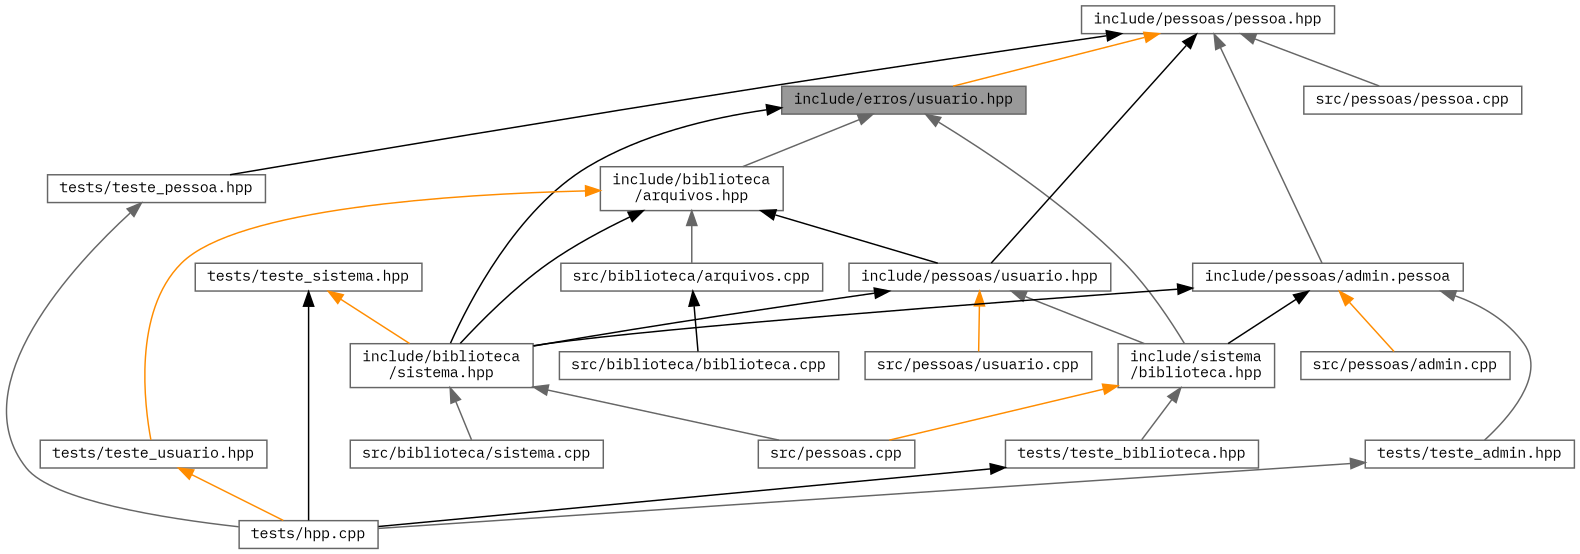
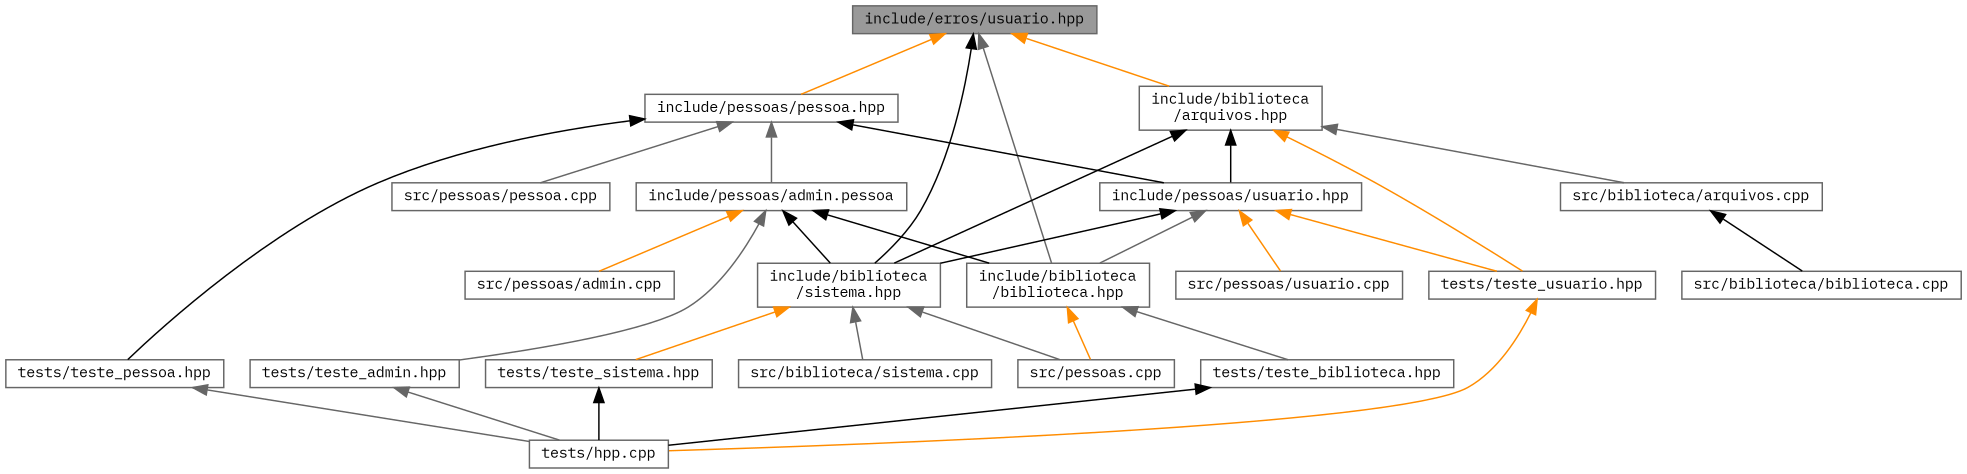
(1049, 62) -> (866, 67)
(801, 143) -> (1098, 62)
none -> (1394, 243)
(375, 321) -> (706, 336)
(1196, 366) -> (1058, 285)
